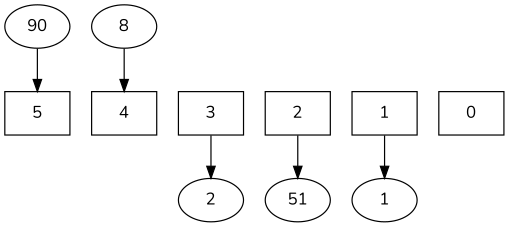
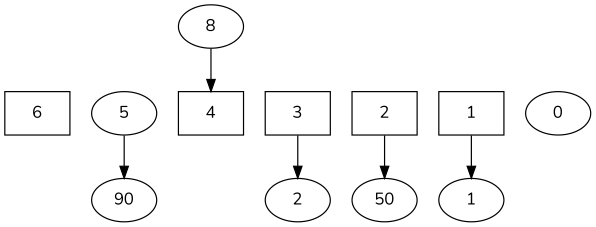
(37, 64) -> (124, 151)
(37, 113) -> (124, 113)
none -> (37, 113)
(471, 113) -> (558, 113)
(298, 200) -> (385, 200)
